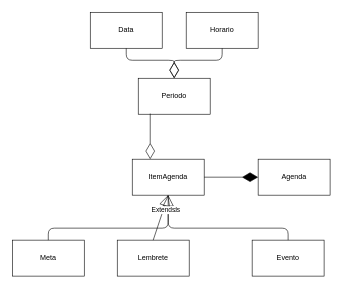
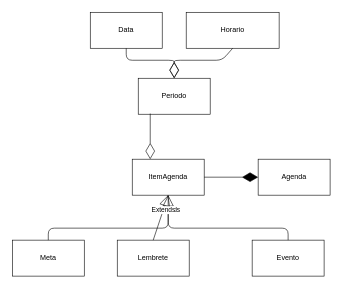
(222, 30) -> (233, 30)
